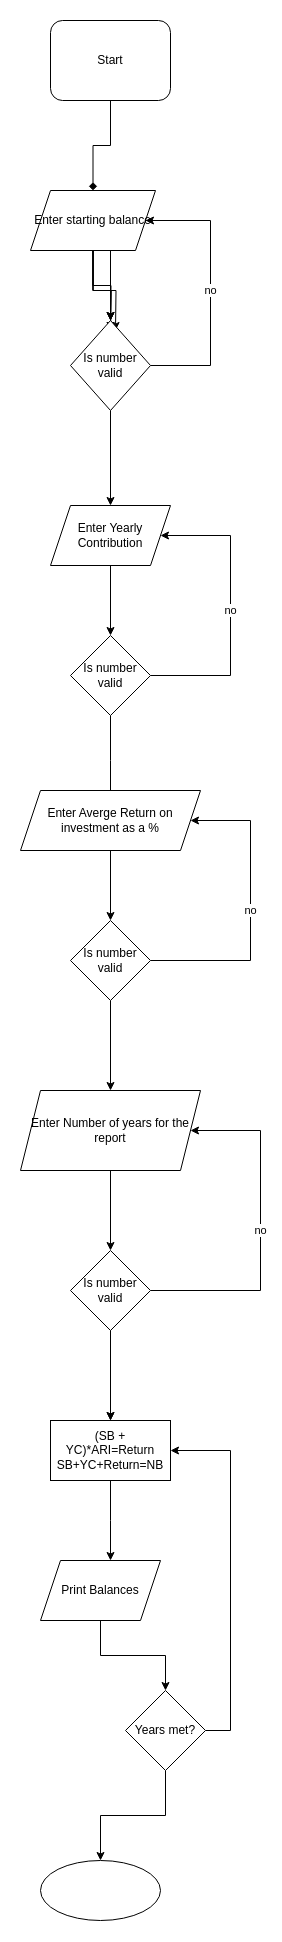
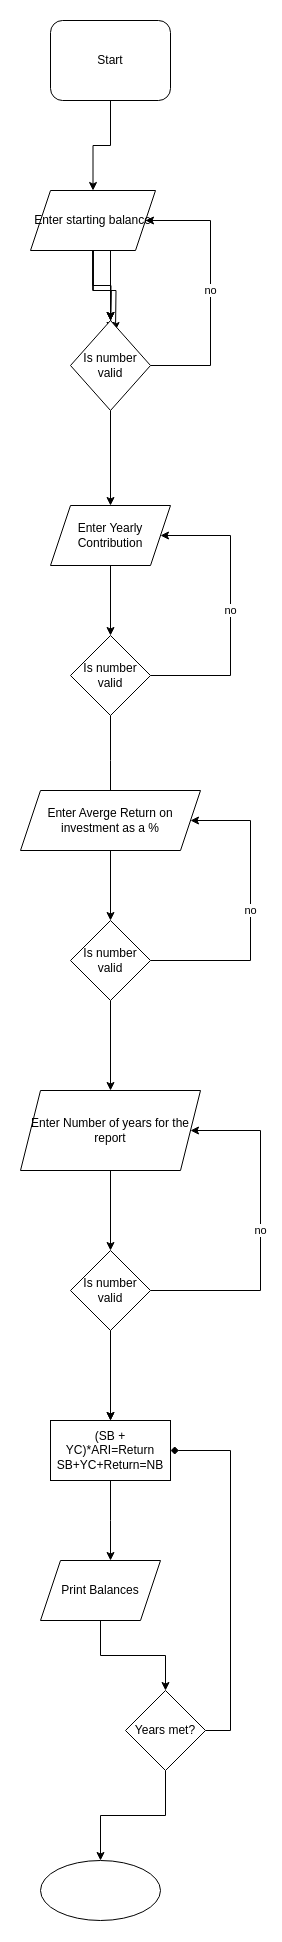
(93, 181) -> (93, 182)
(178, 1451) -> (179, 1451)
